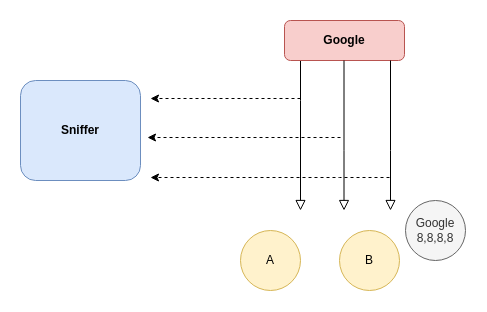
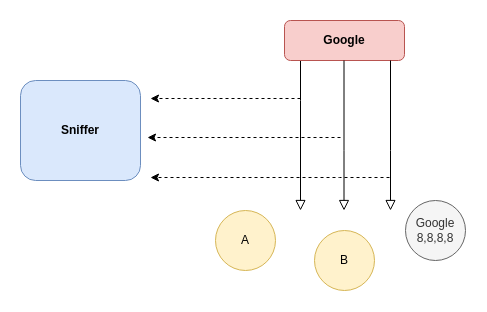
(271, 261) -> (246, 241)
(370, 261) -> (345, 261)
